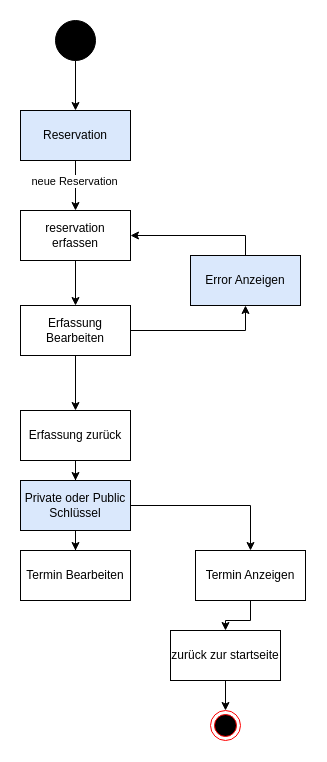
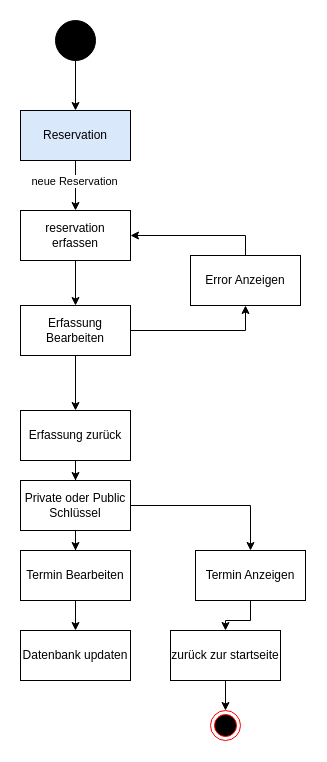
(246, 281) -> (246, 281)
(76, 506) -> (76, 506)
none -> (76, 620)
none -> (76, 656)
